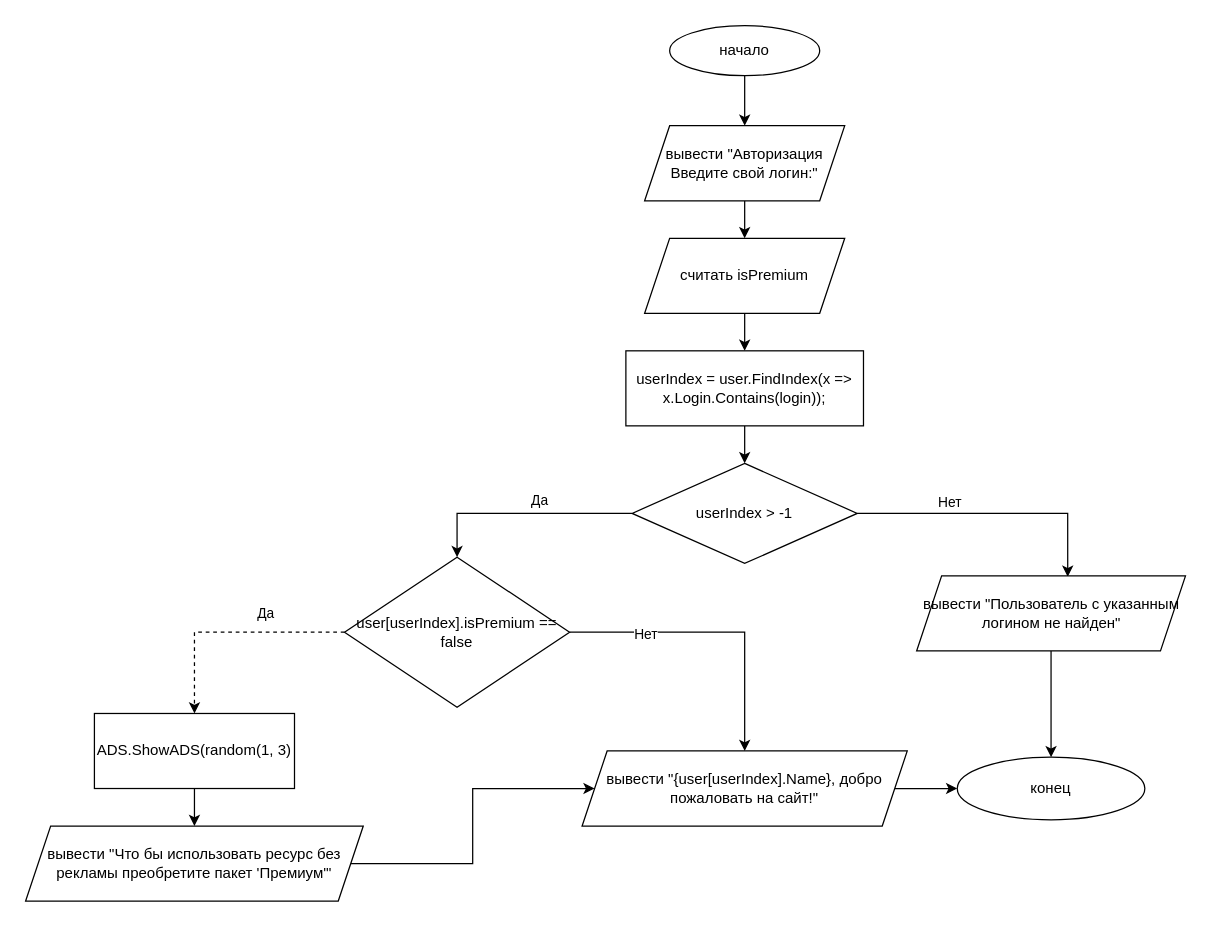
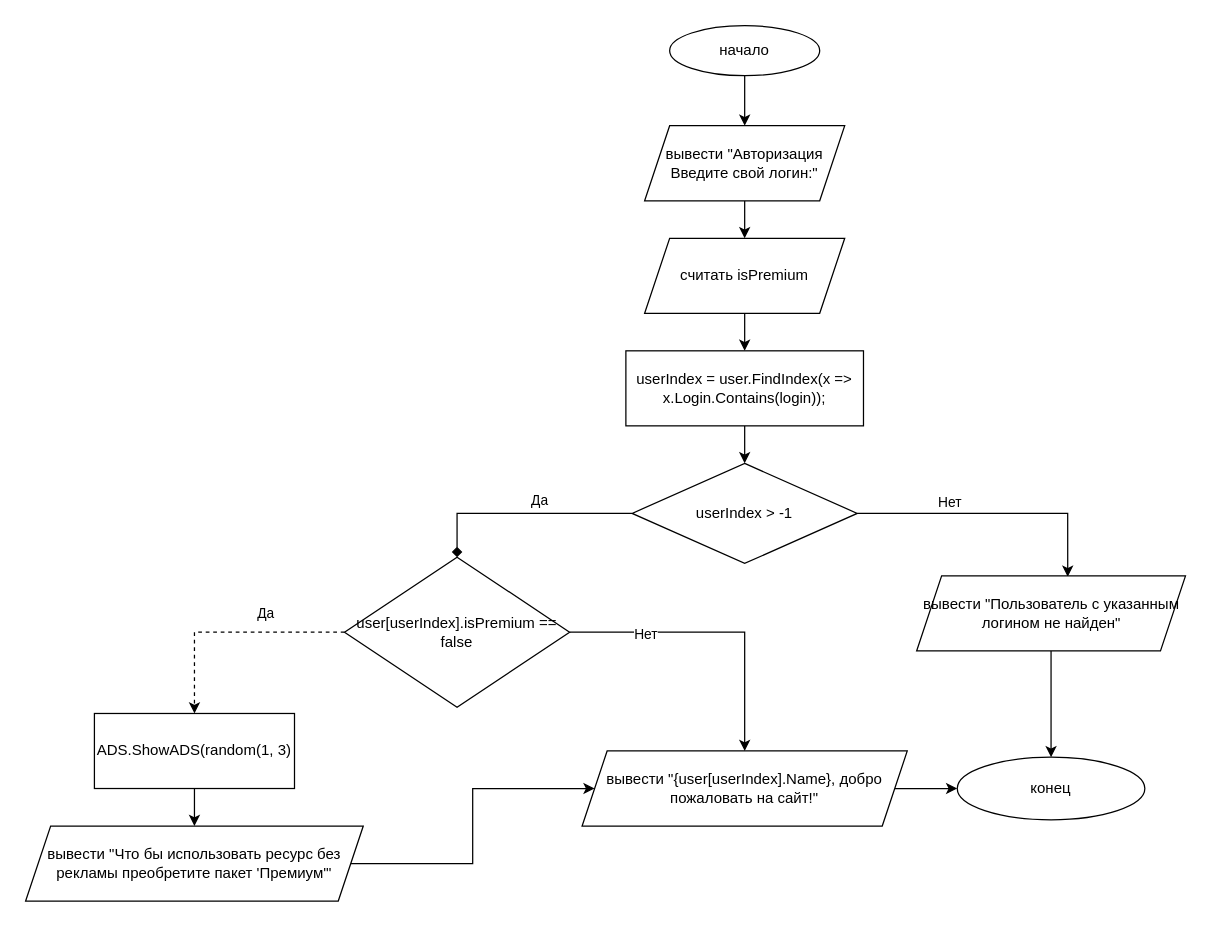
(457, 547) -> (457, 546)
